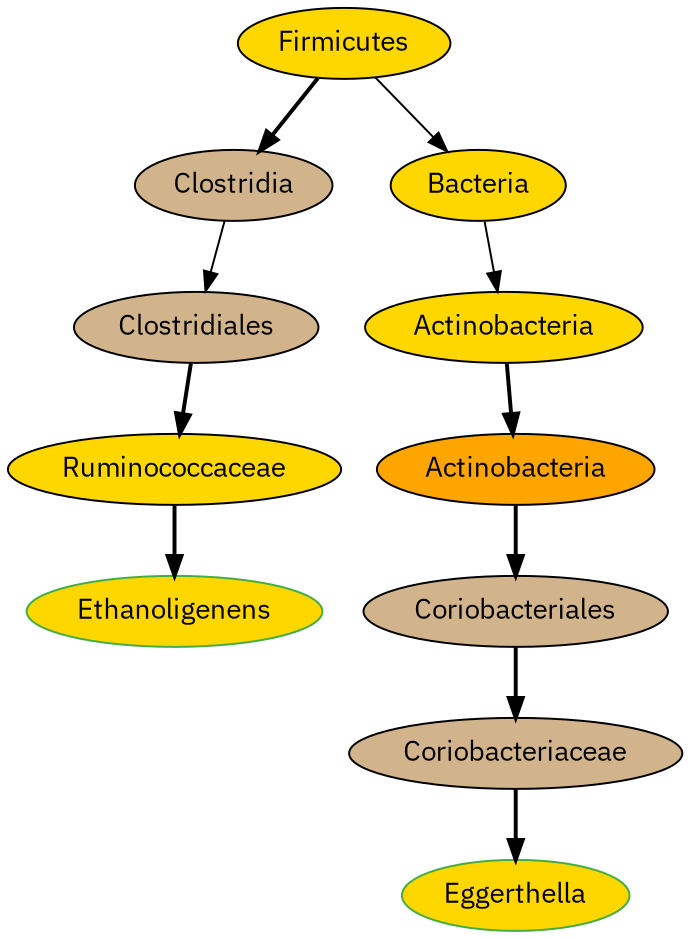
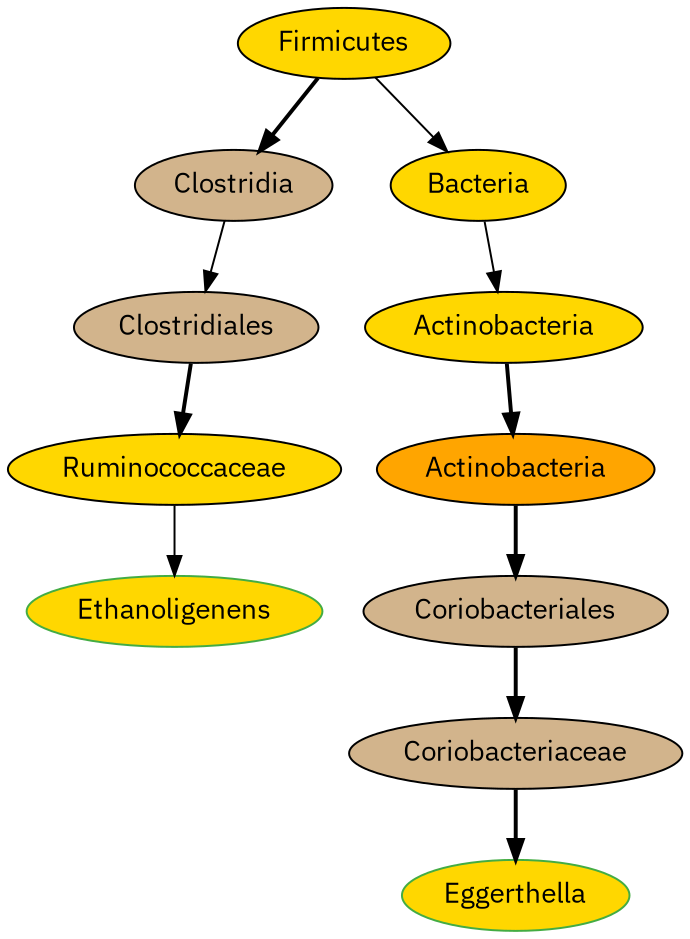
(175, 531) -> (175, 531)
